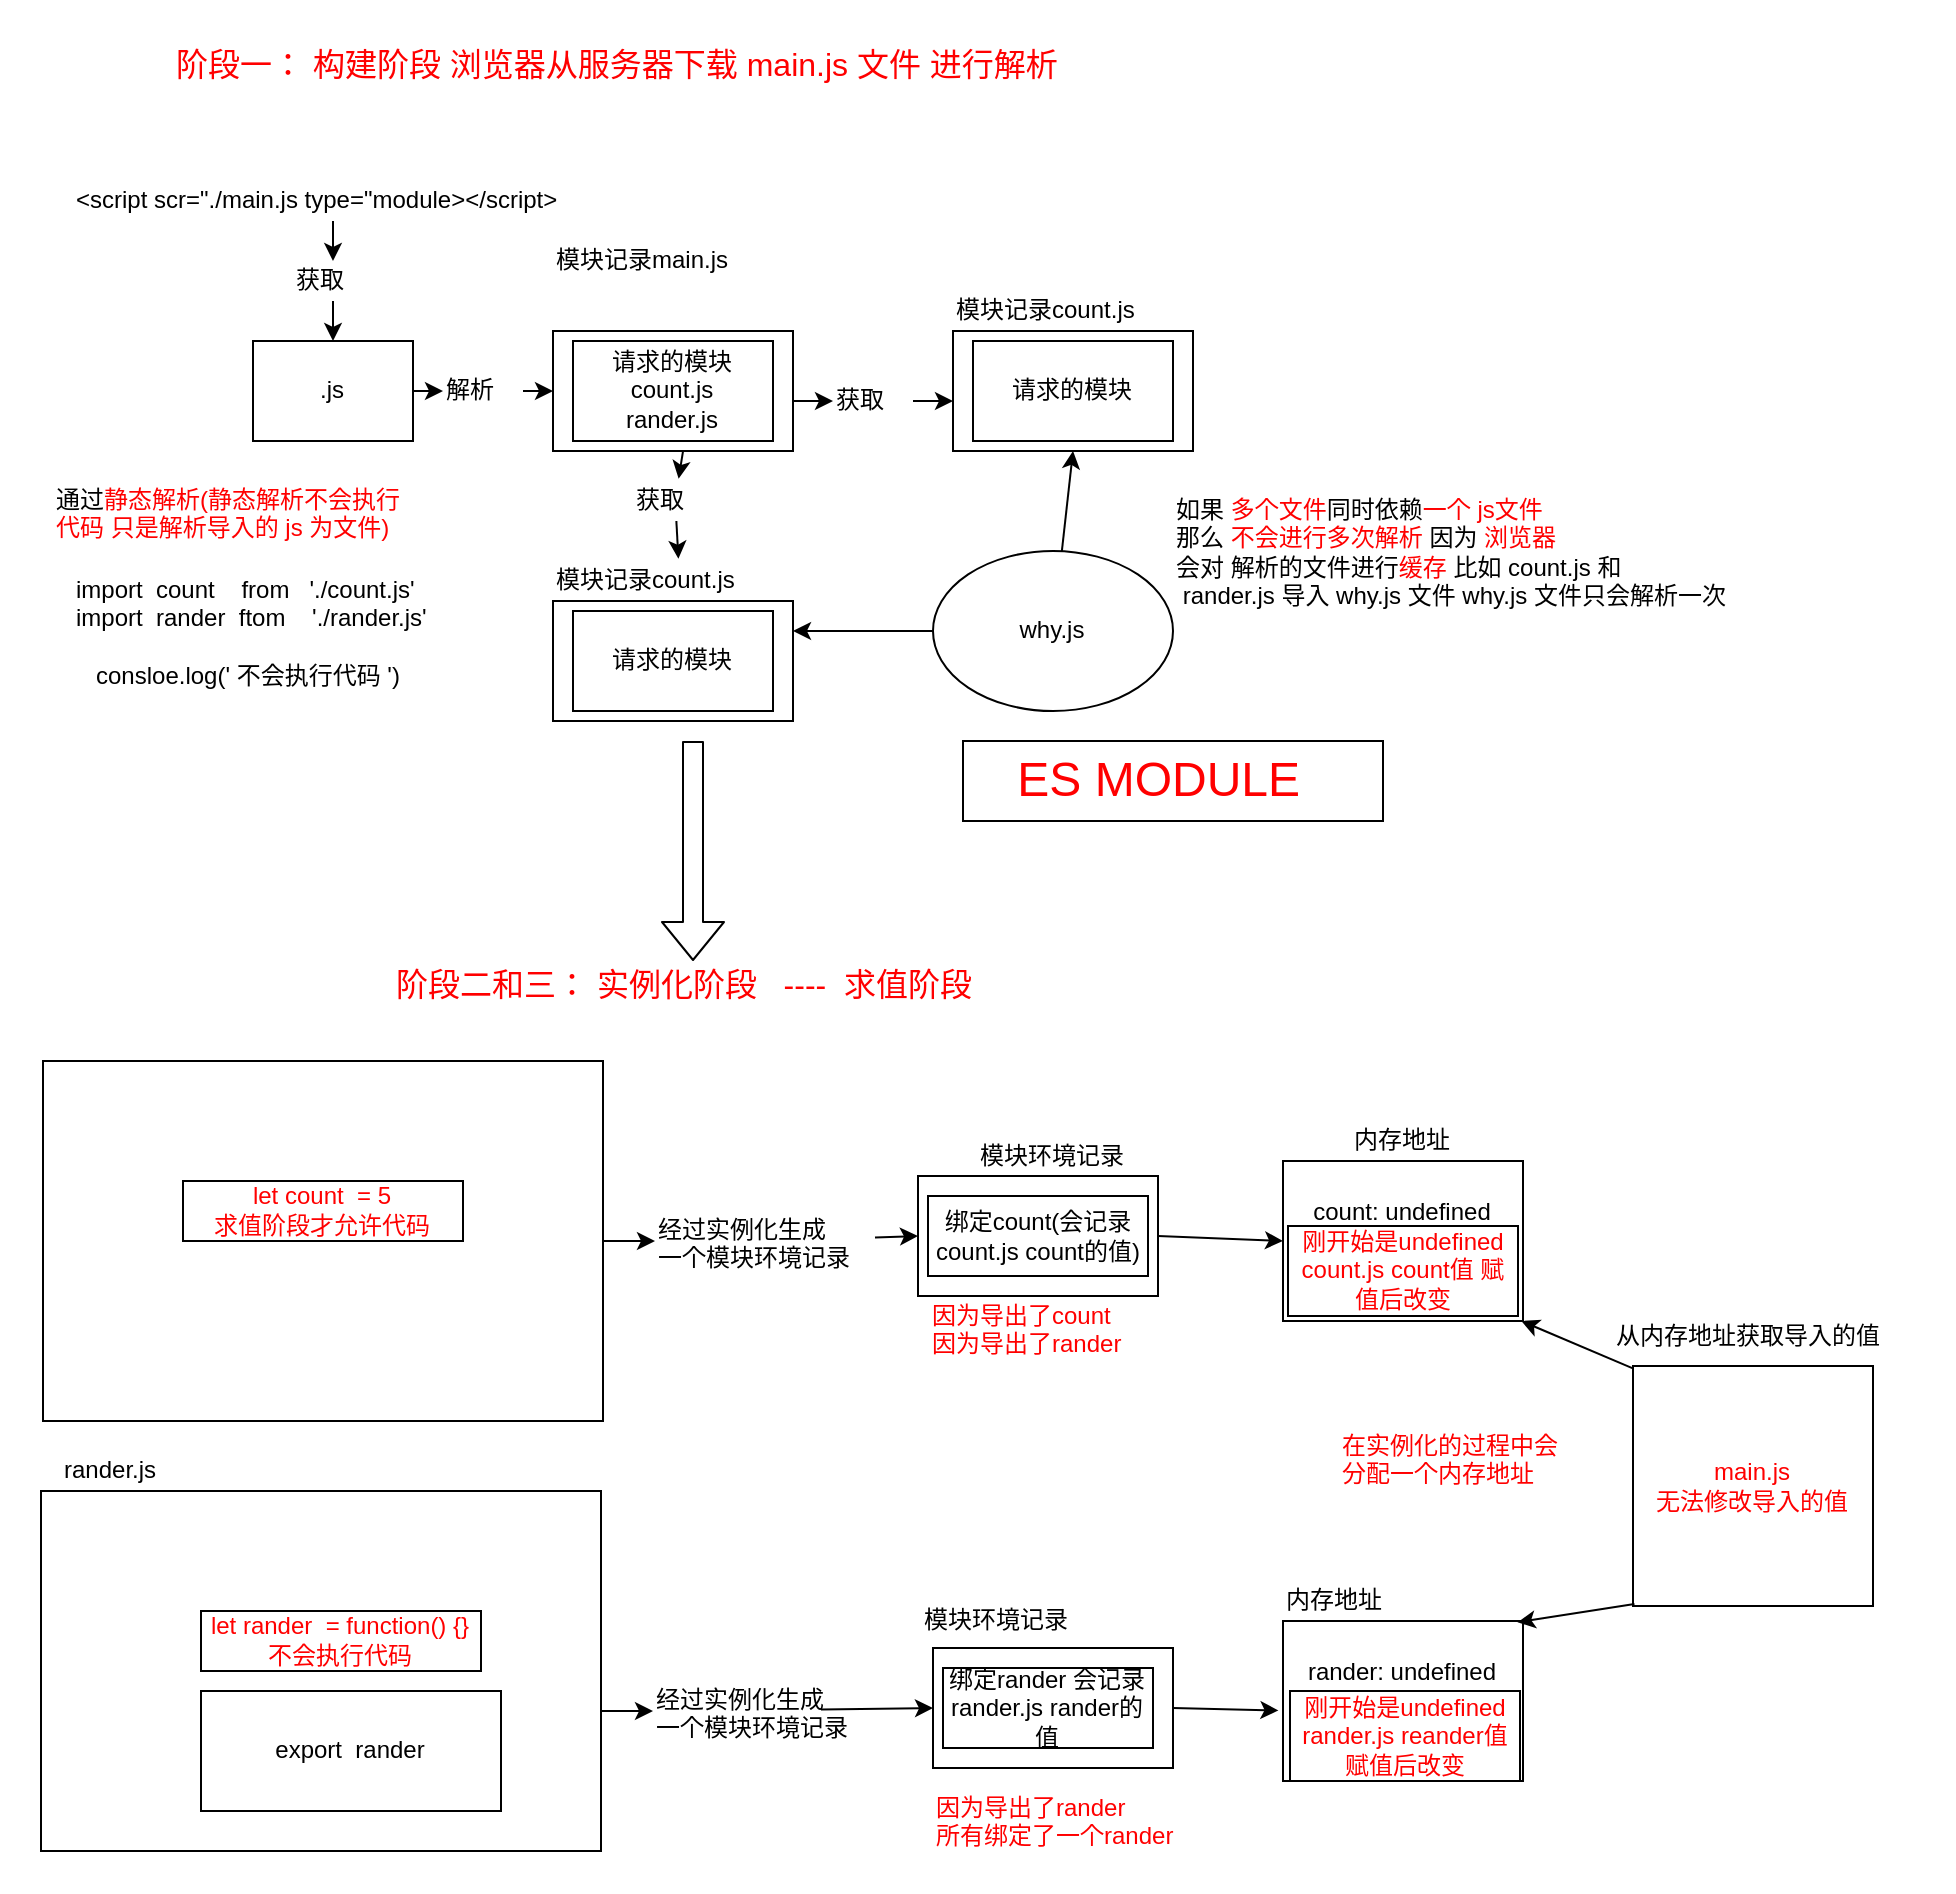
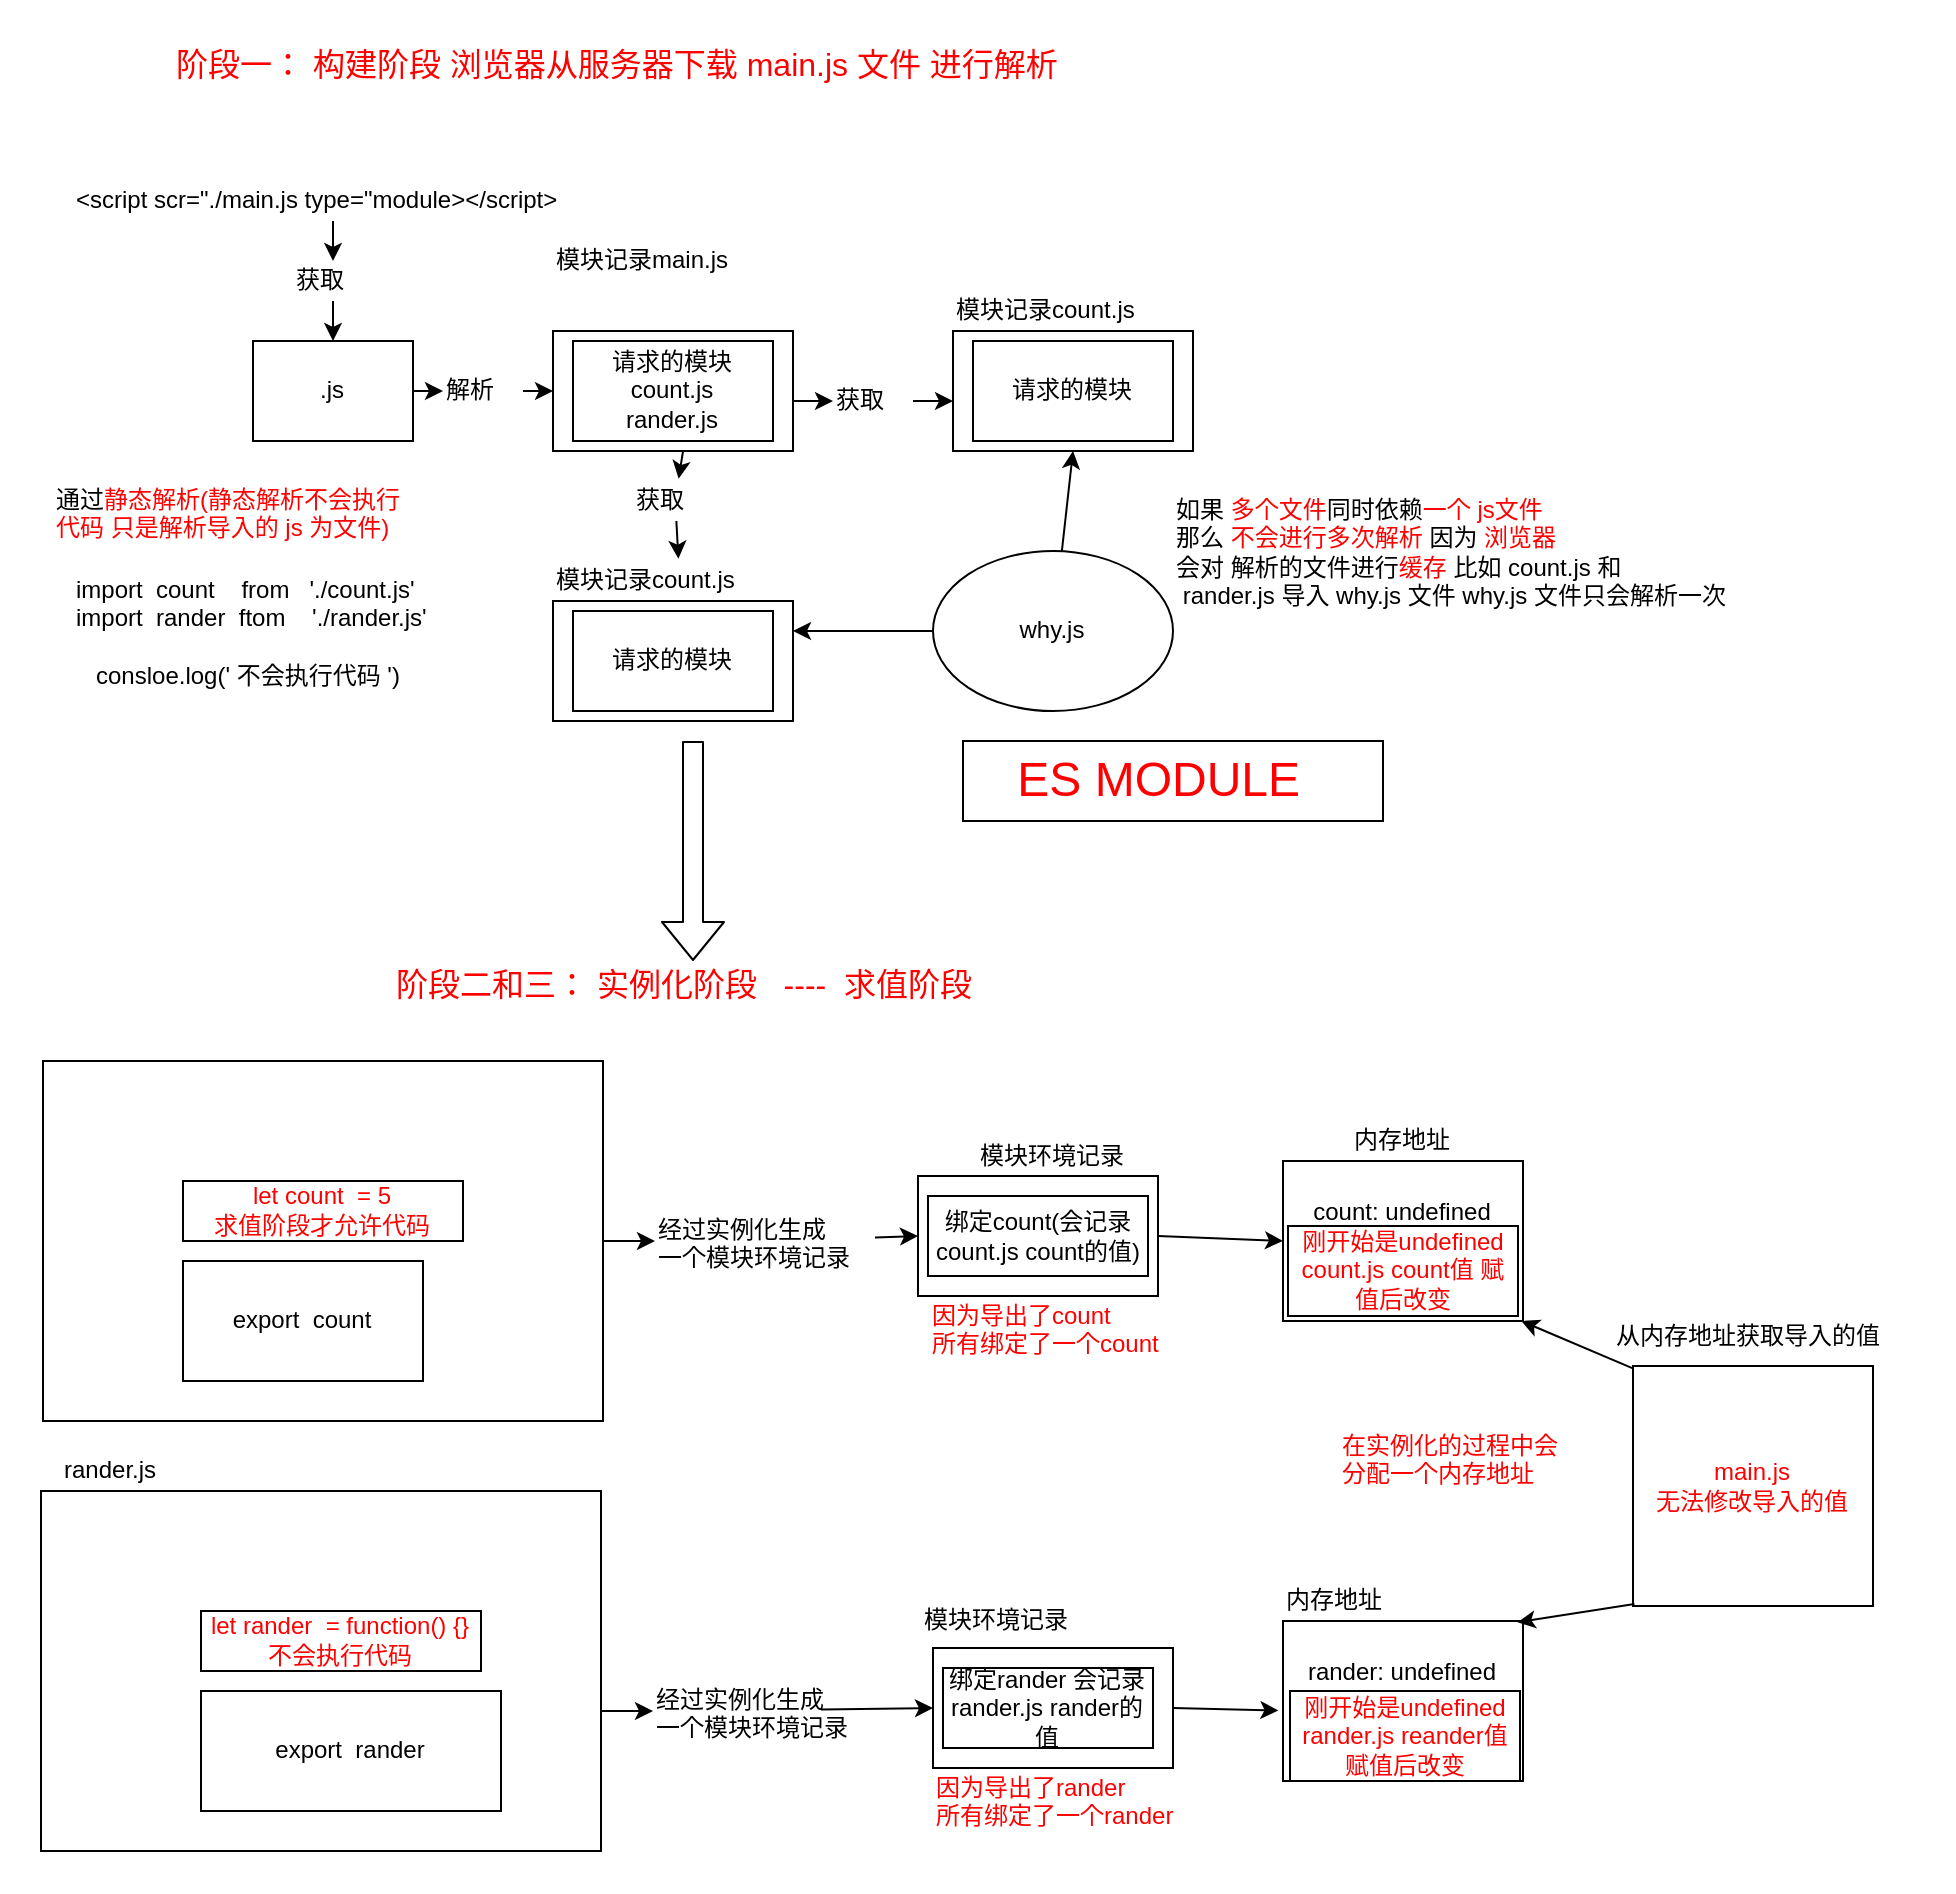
none -> (303, 1321)
(1033, 1332) -> (1051, 1332)
(1063, 1818) -> (1063, 1798)
